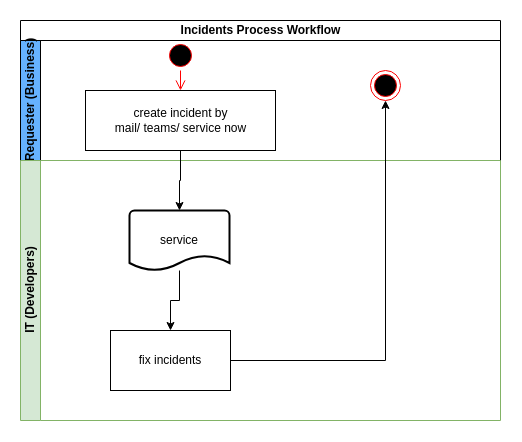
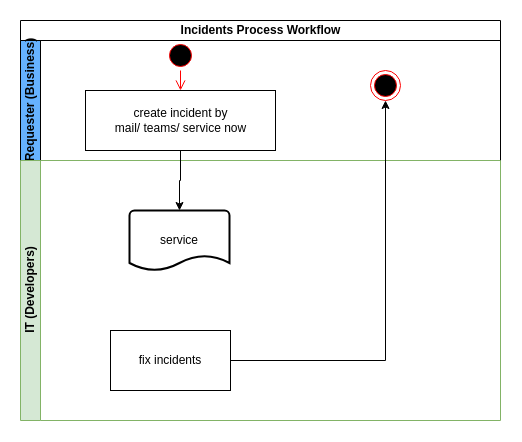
(179, 301) -> none
